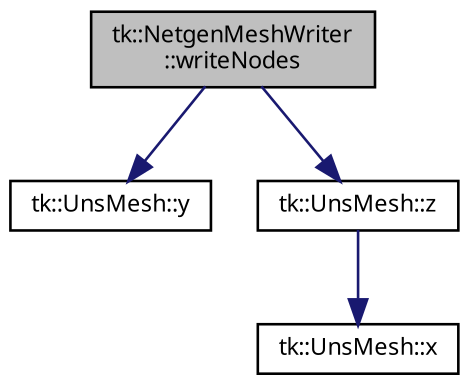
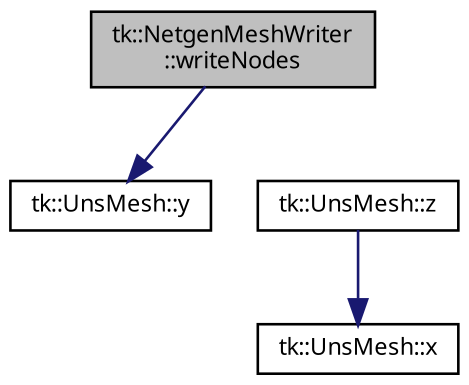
(292, 124) -> none
